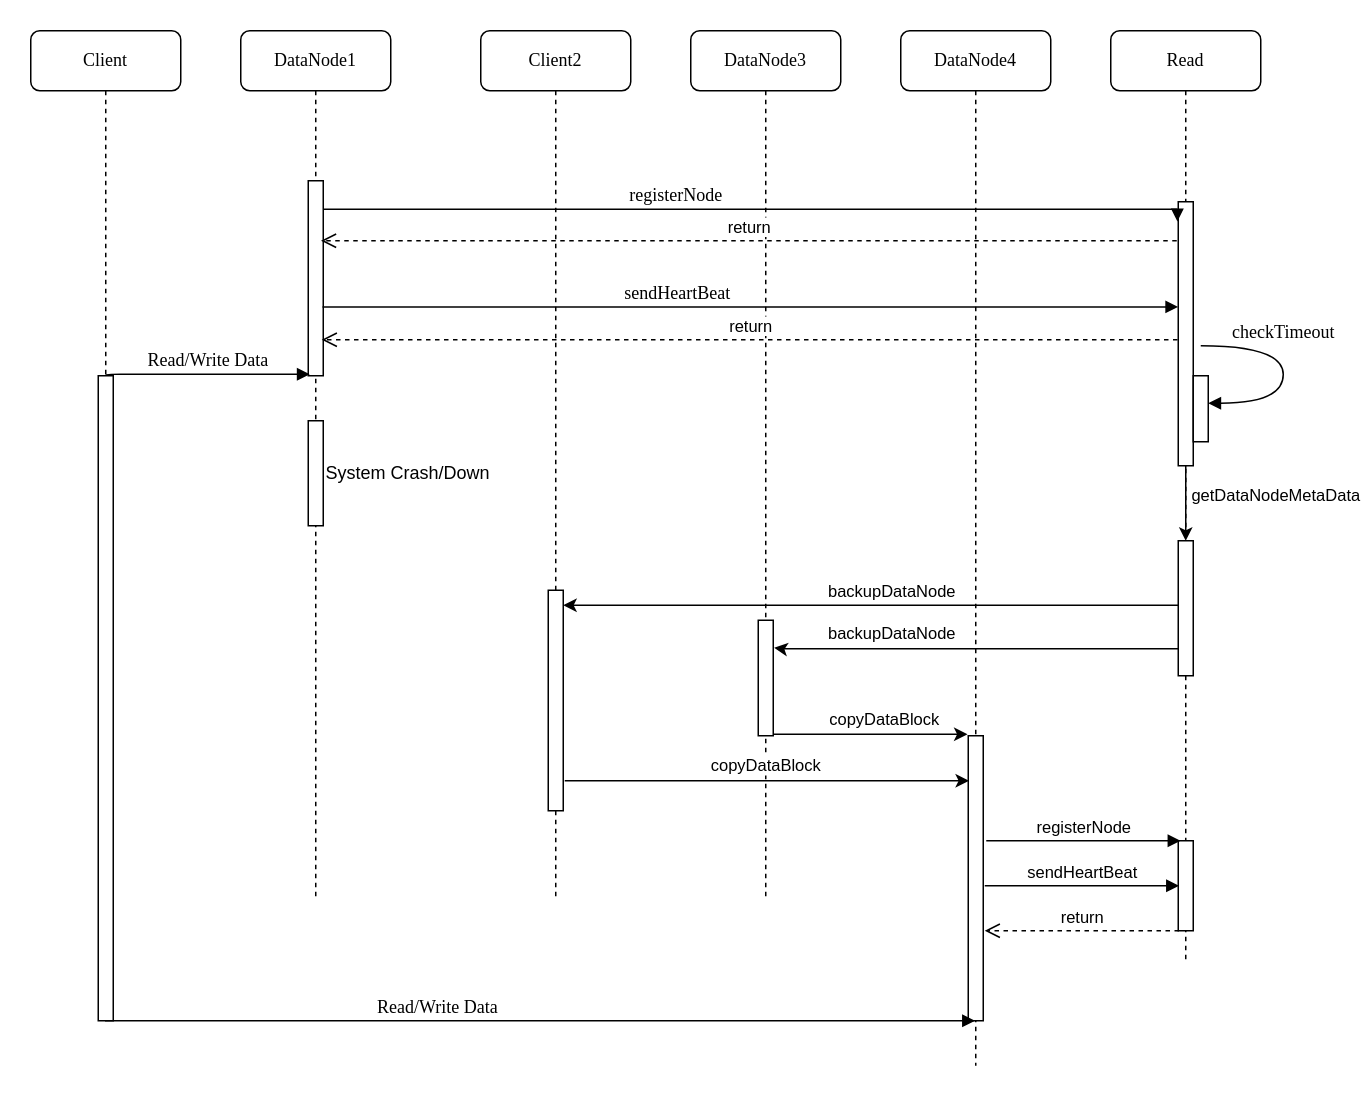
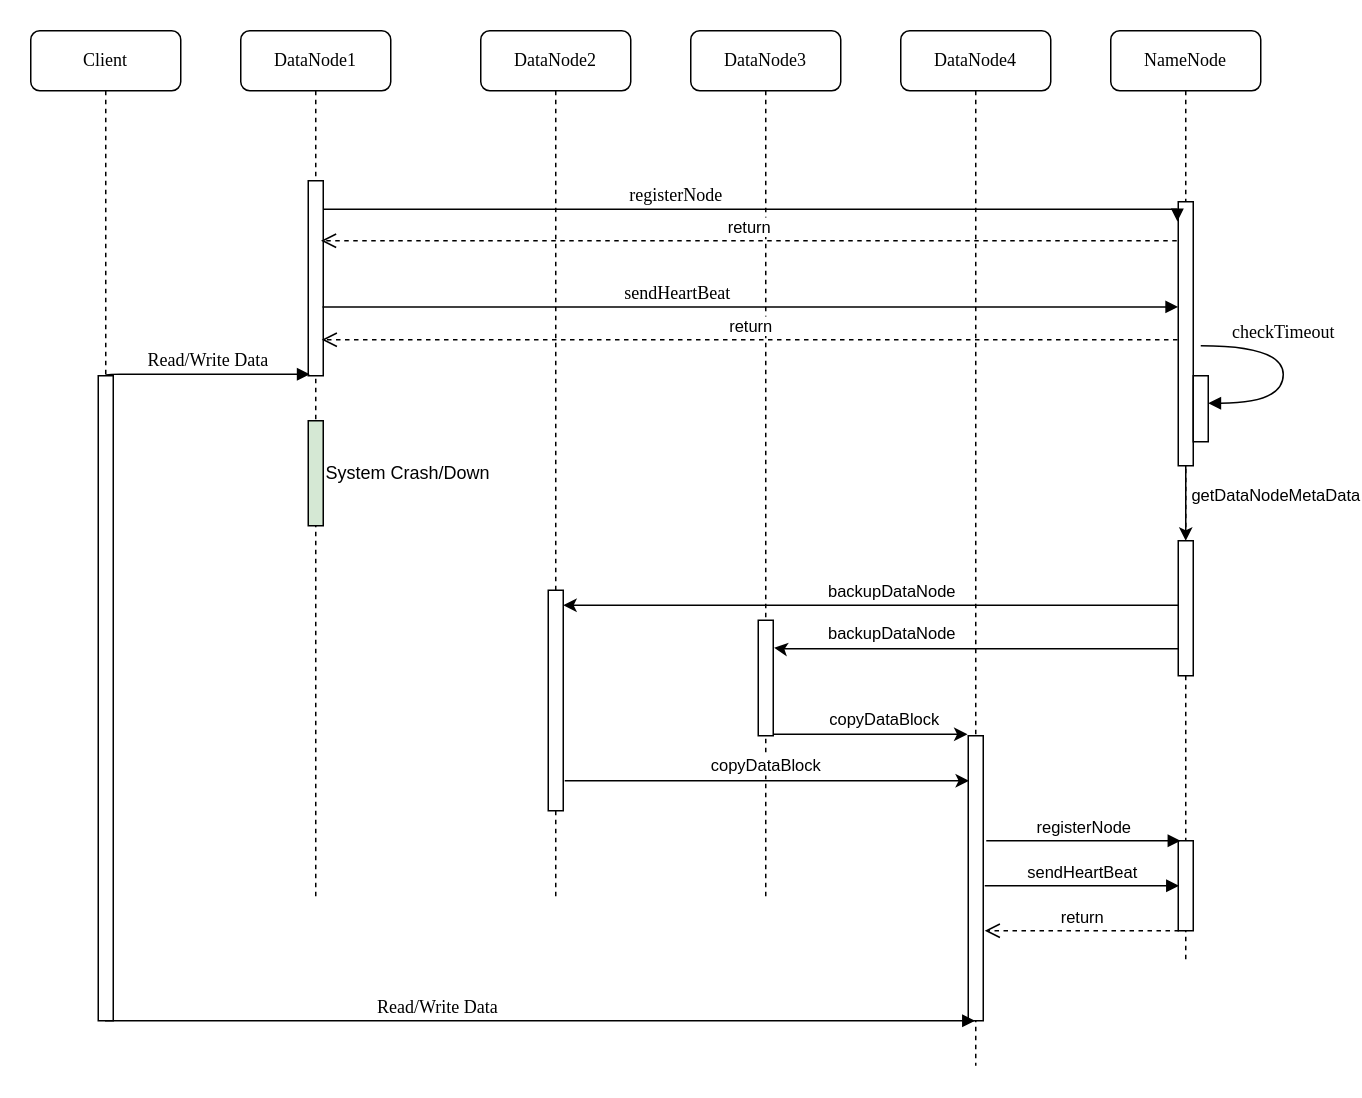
(556, 61) -> (556, 61)
(1186, 61) -> (1186, 61)
(316, 473) -> (316, 473)
